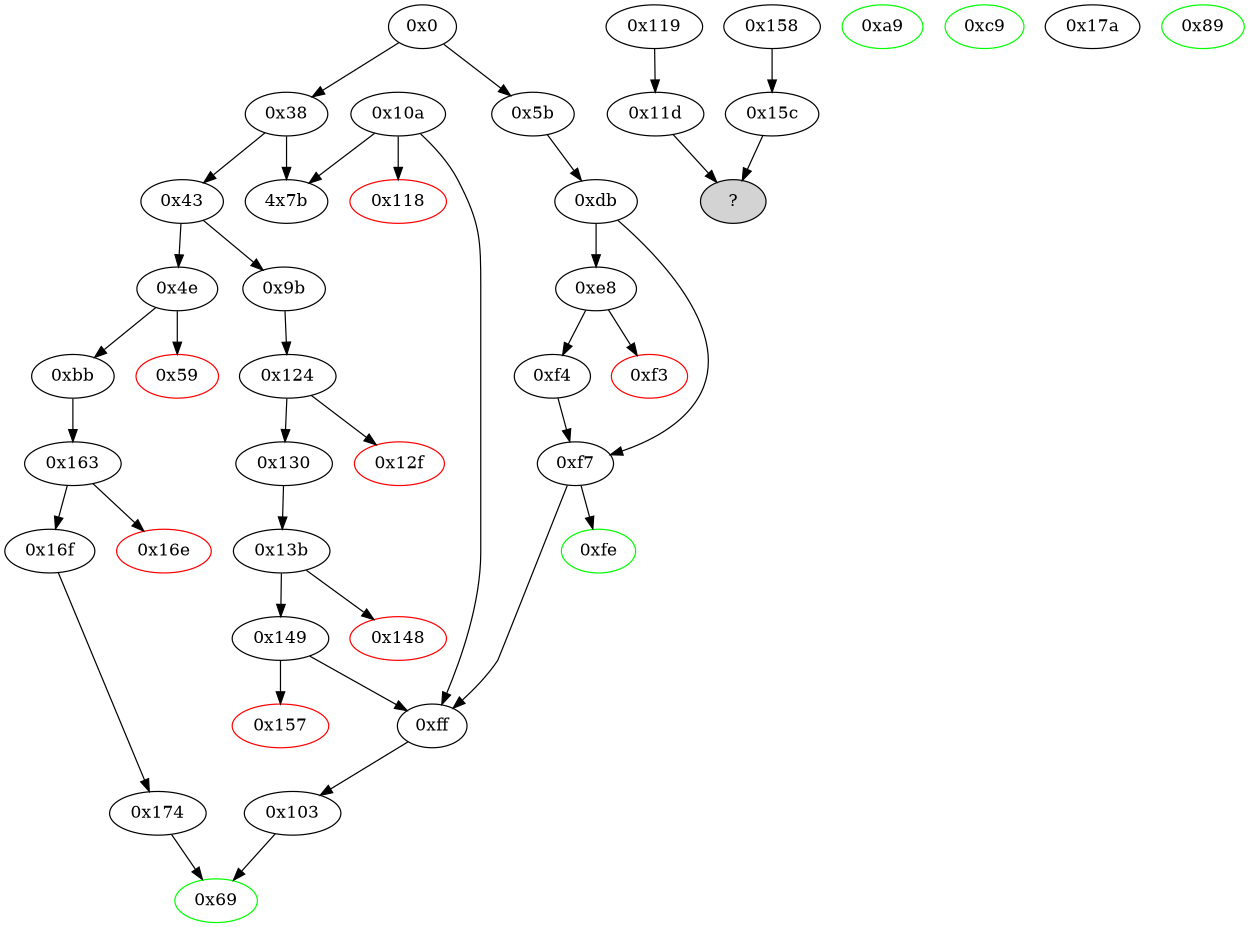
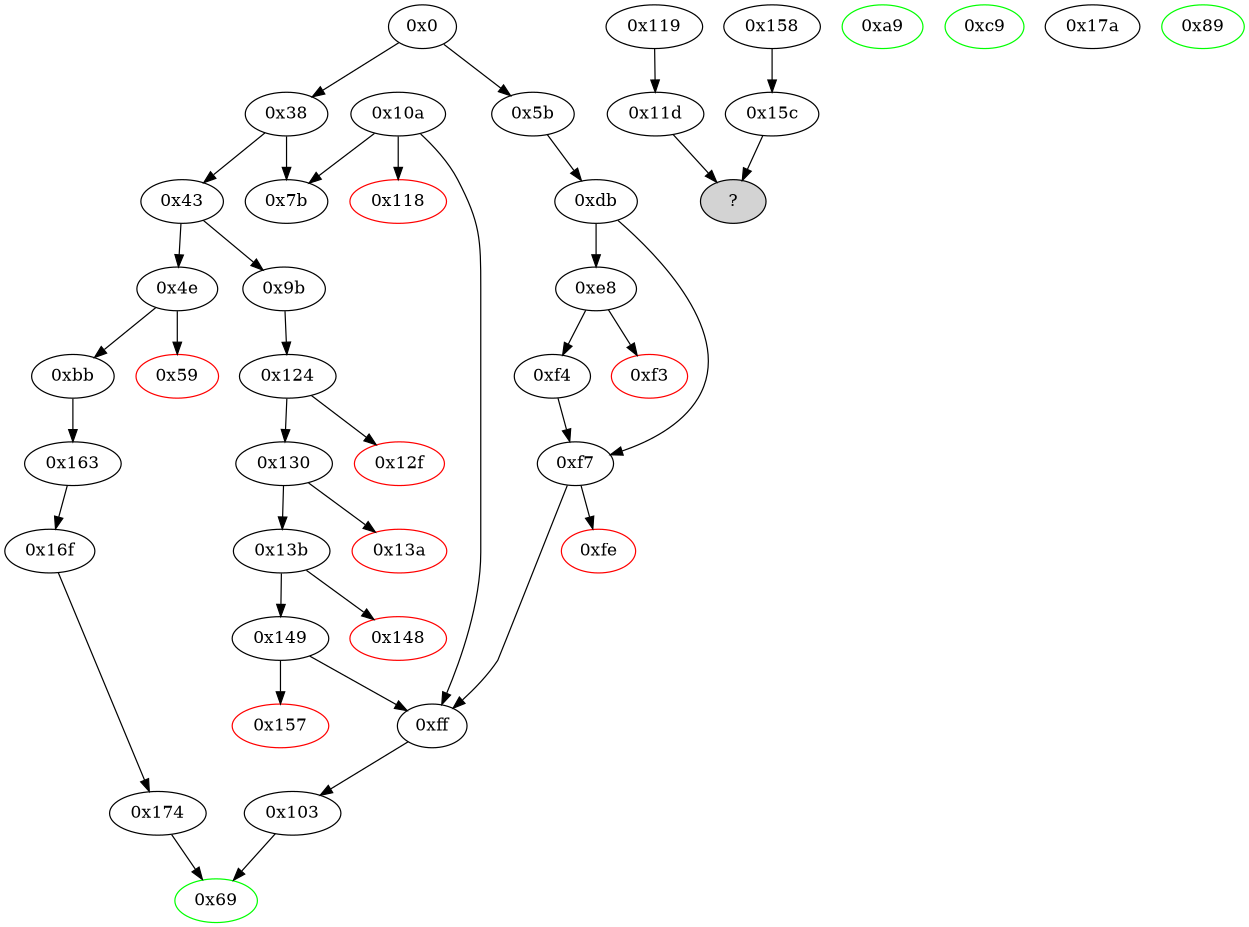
(287, 202) -> (287, 202)
(164, 551) -> none
none -> (399, 551)
(599, 551) -> (599, 551)
